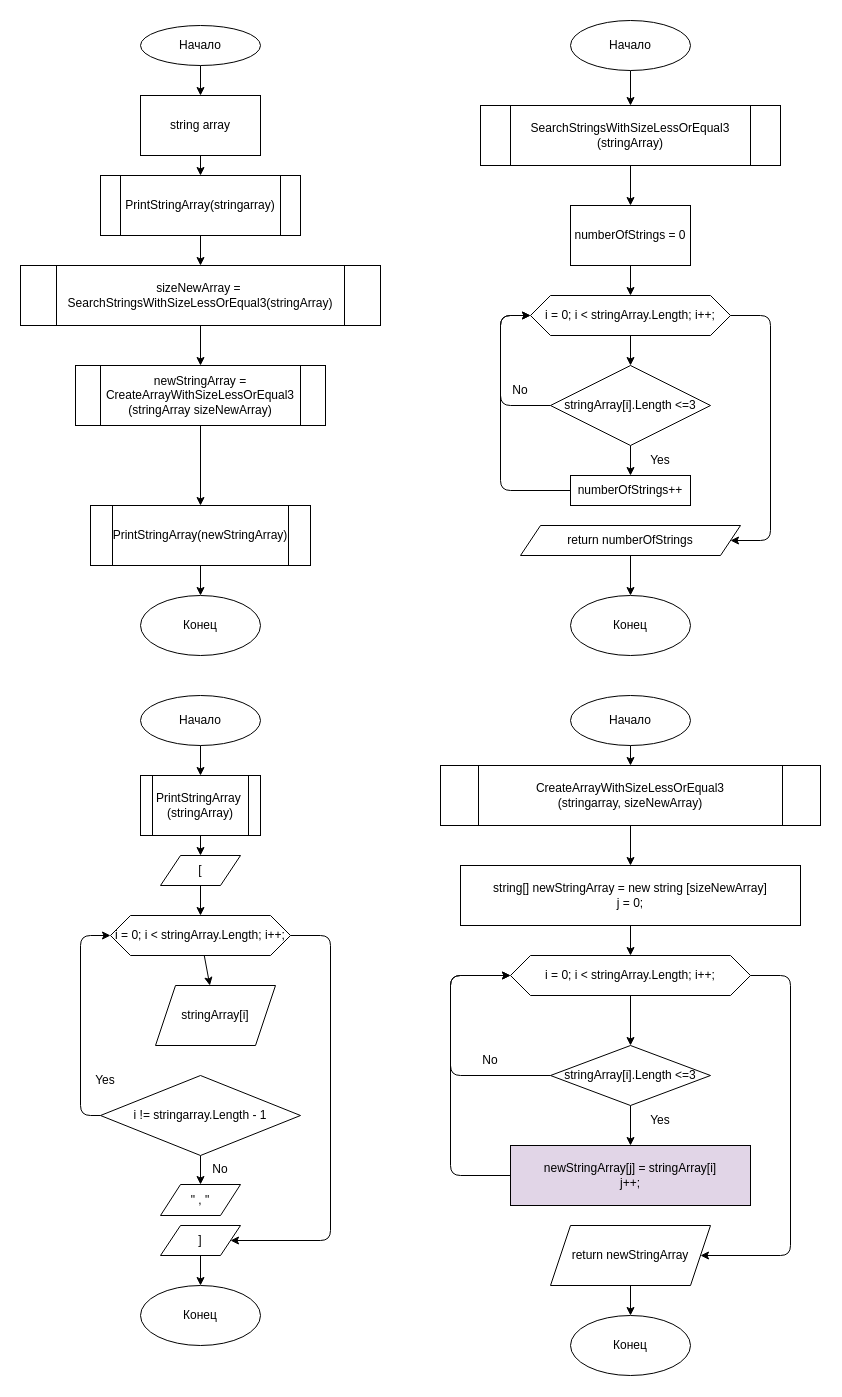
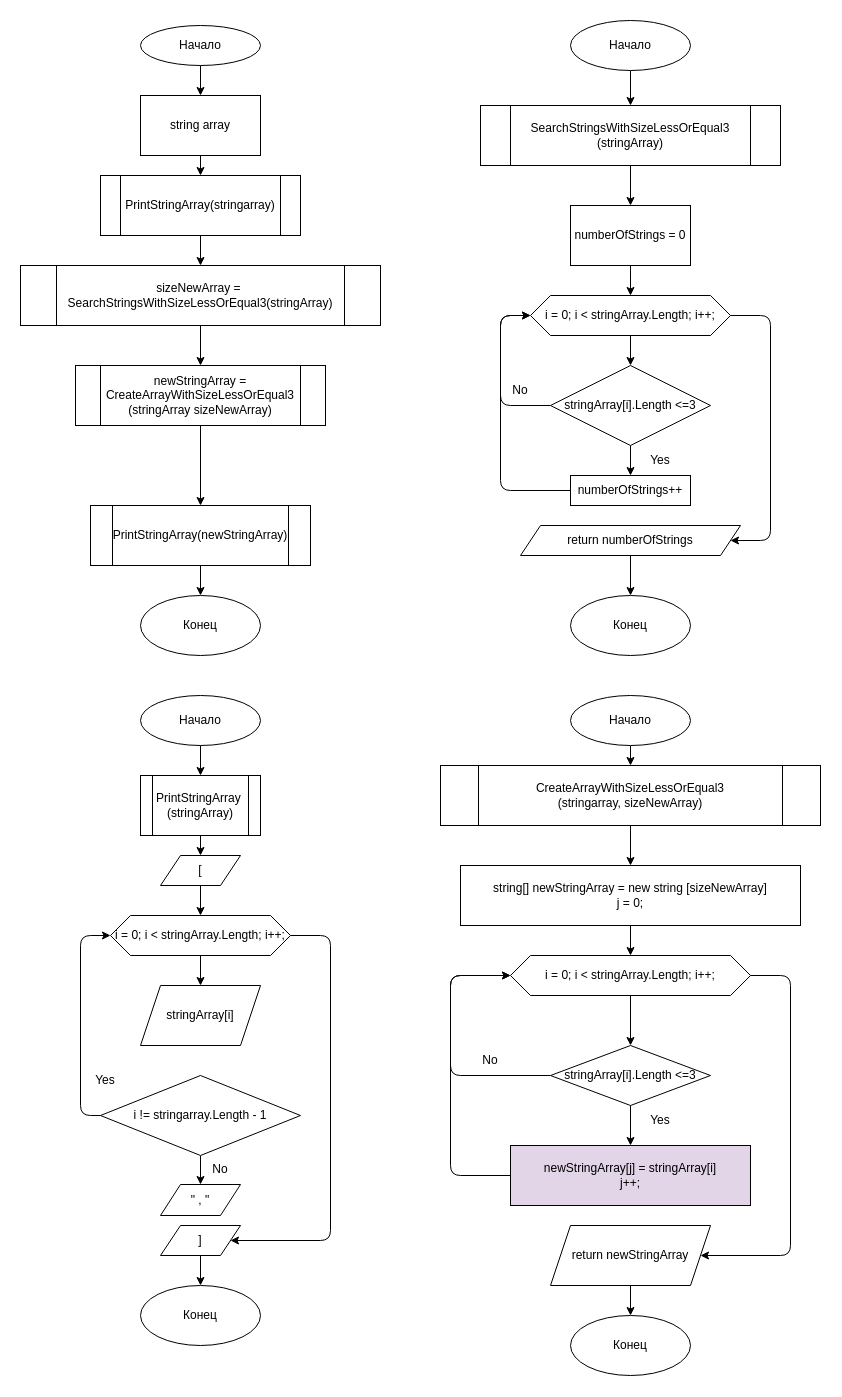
(216, 1016) -> (201, 1016)
